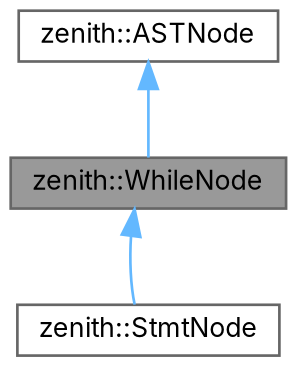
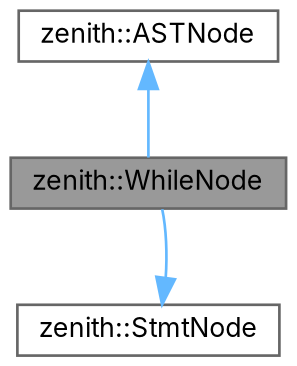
(131, 270) -> (166, 243)
